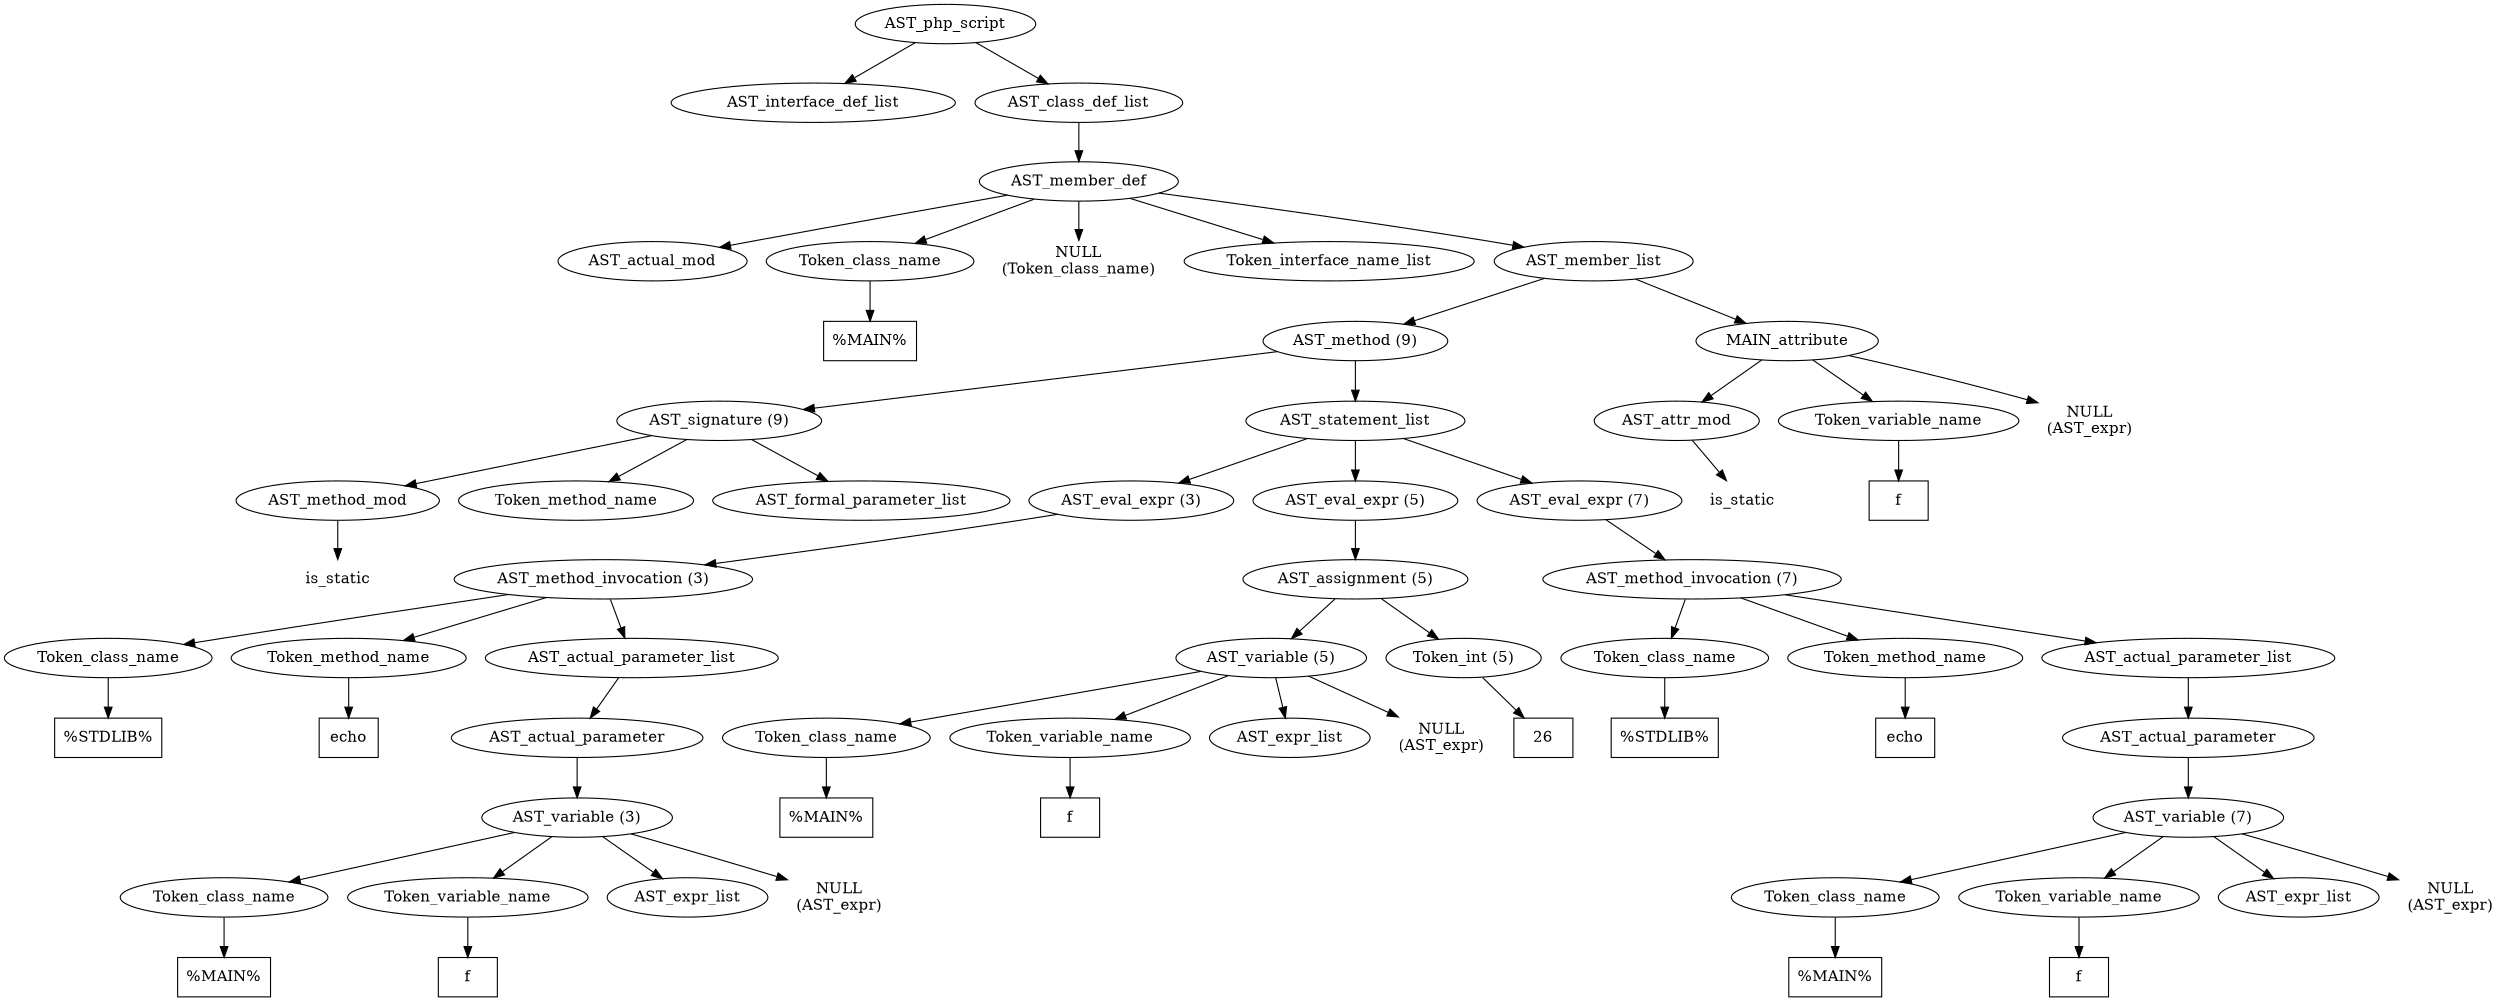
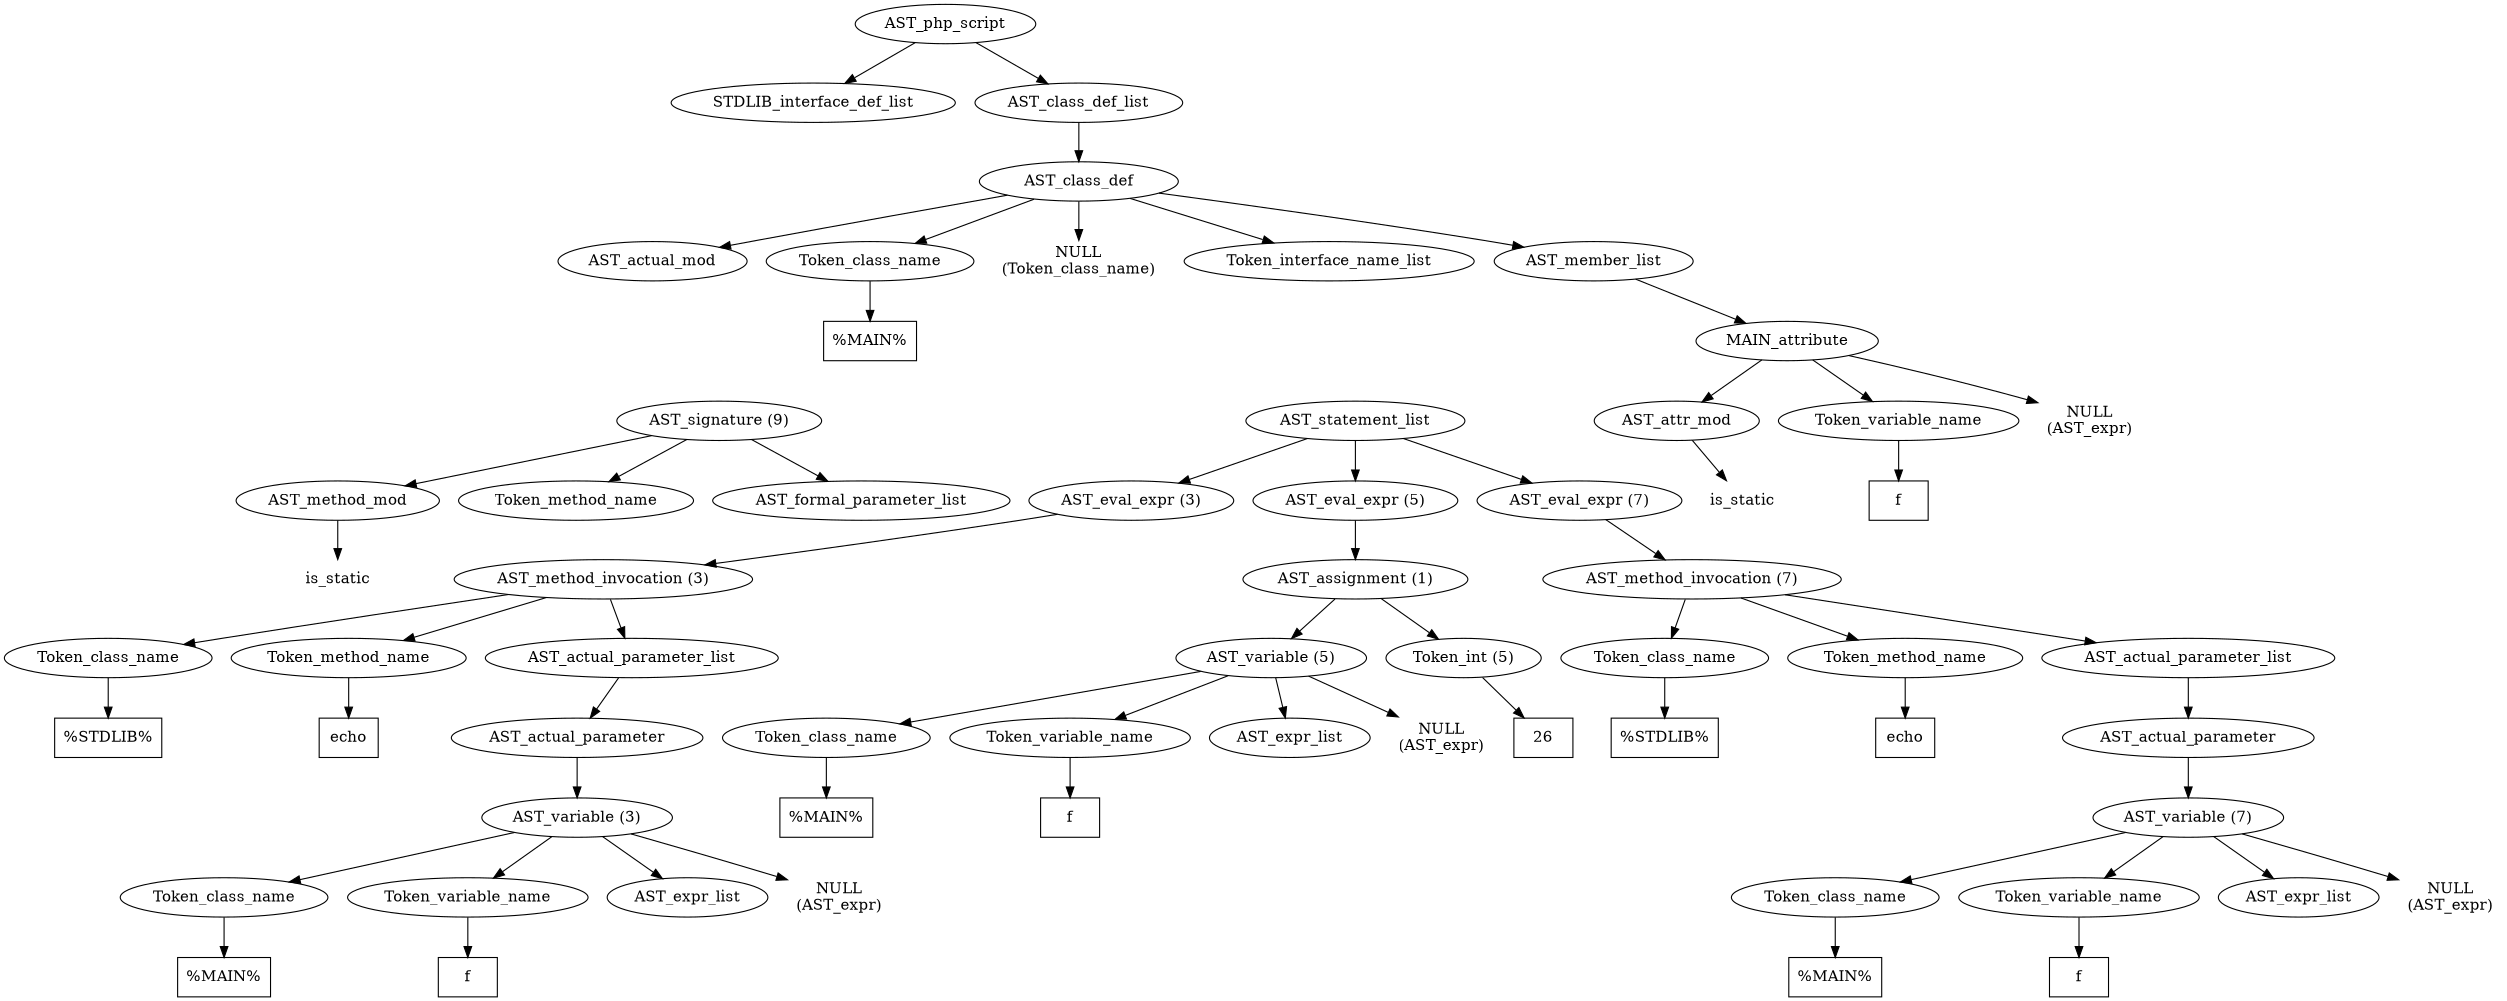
(813, 103) -> (813, 103)
(1079, 181) -> (1079, 181)
(1355, 341) -> none
(1355, 579) -> (1355, 579)
